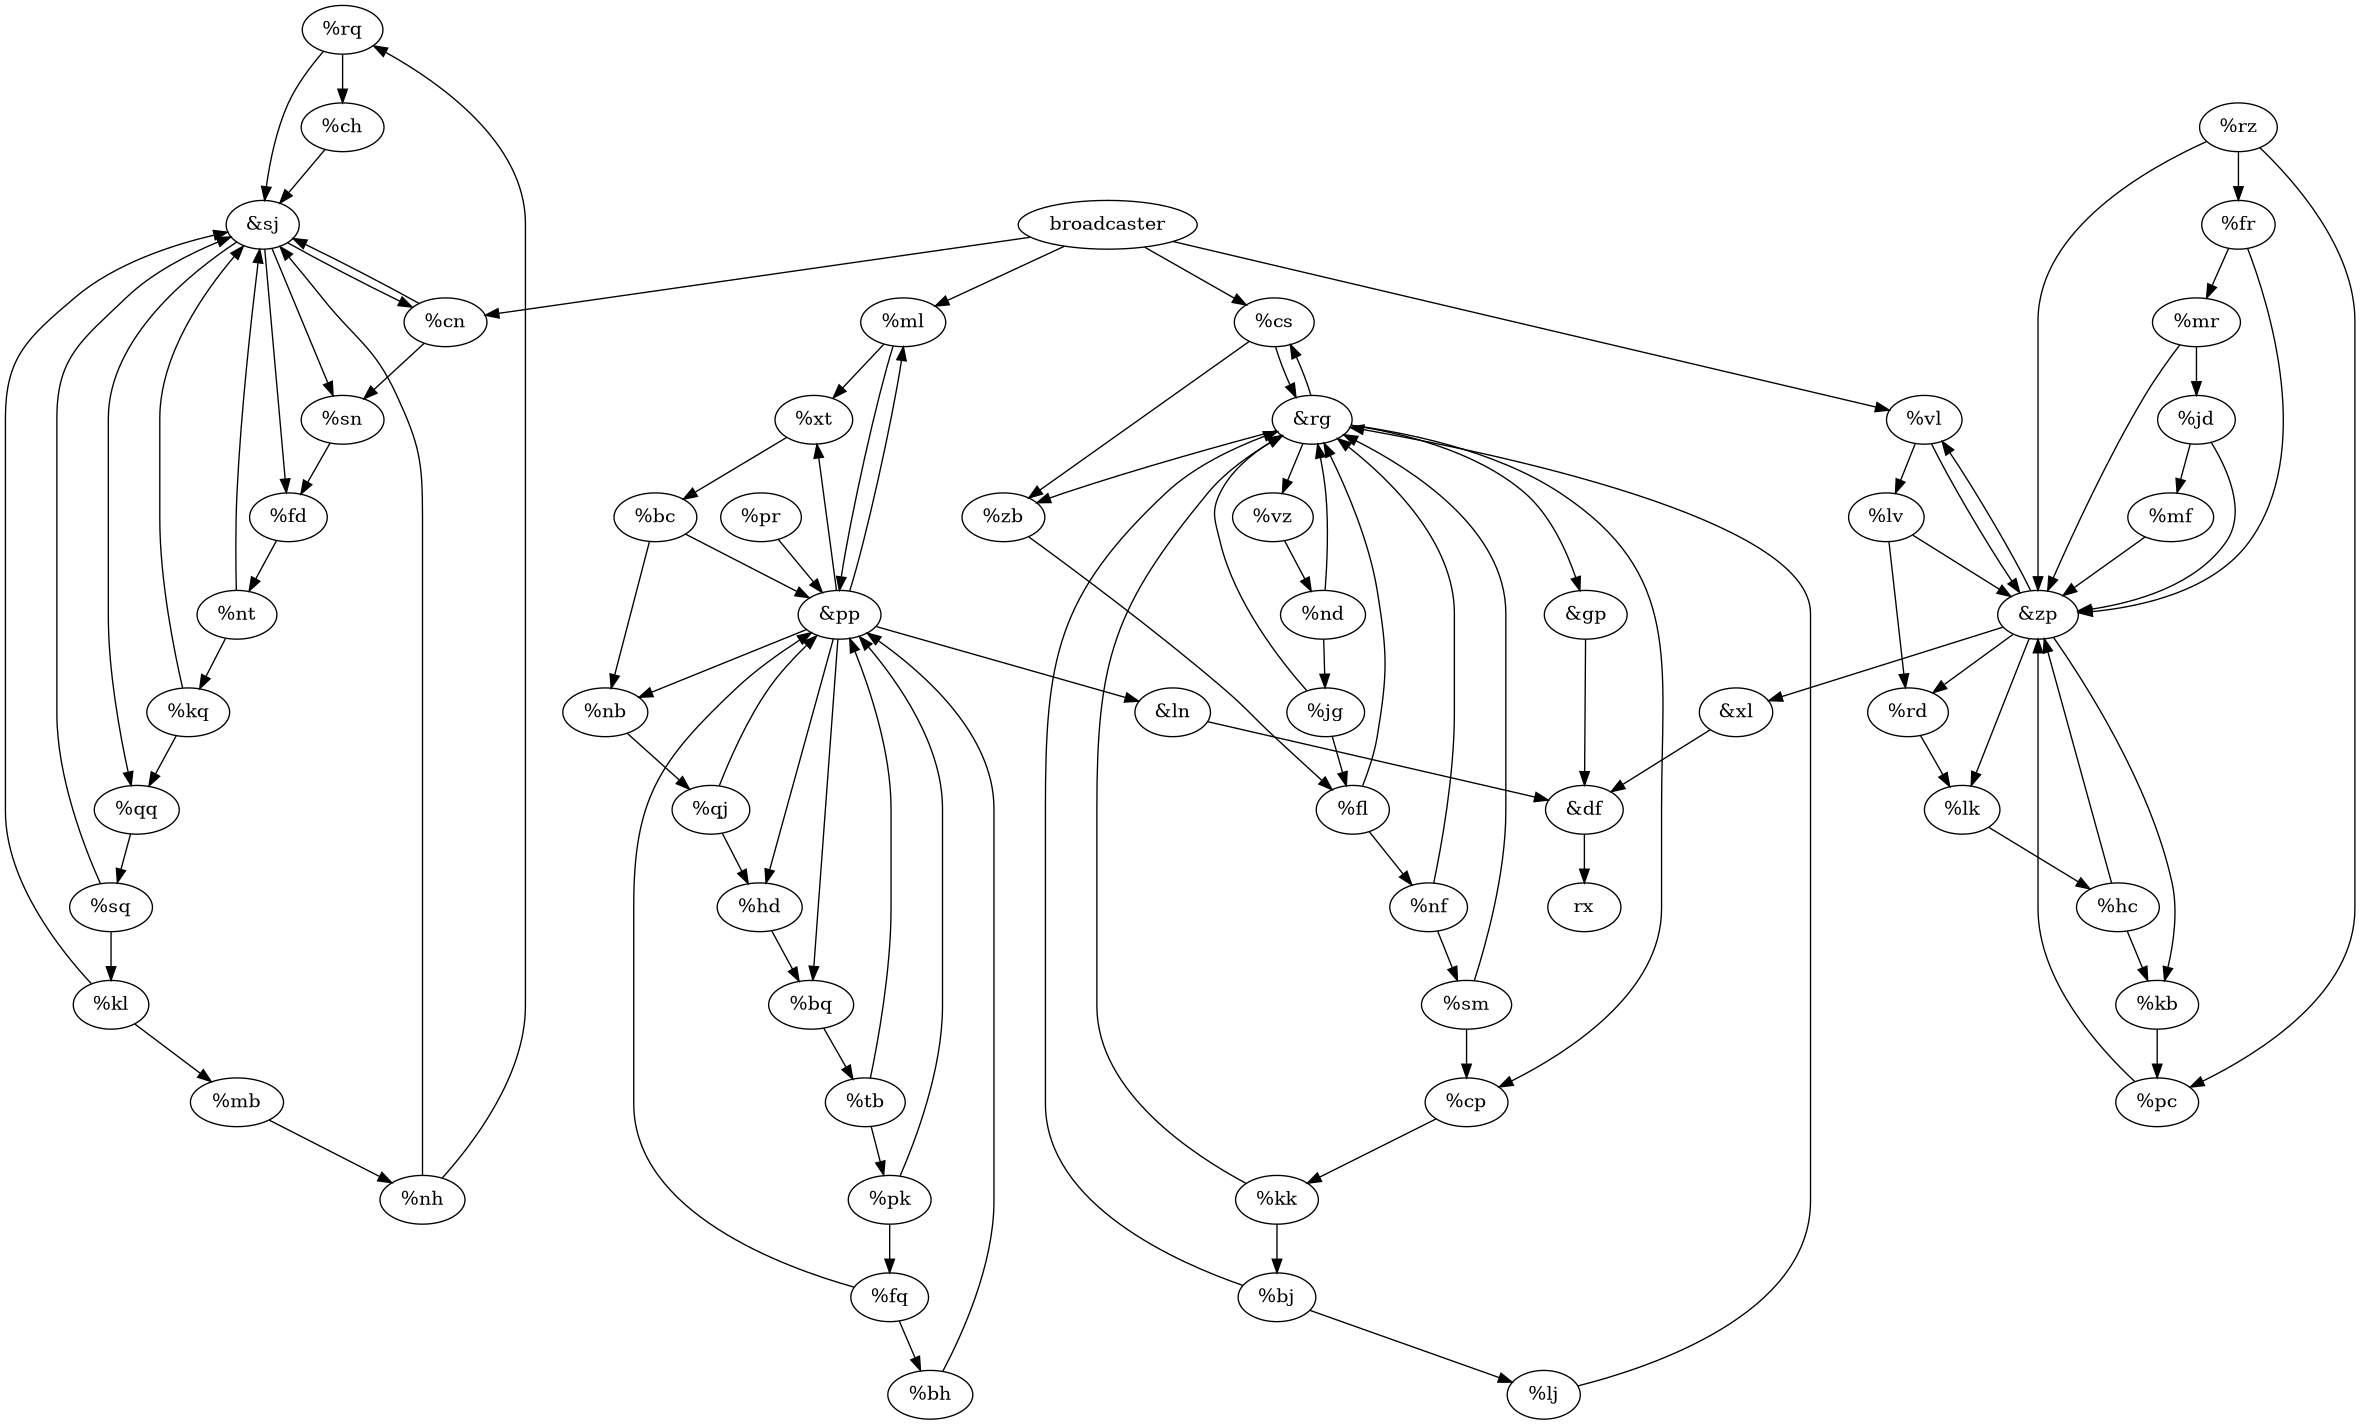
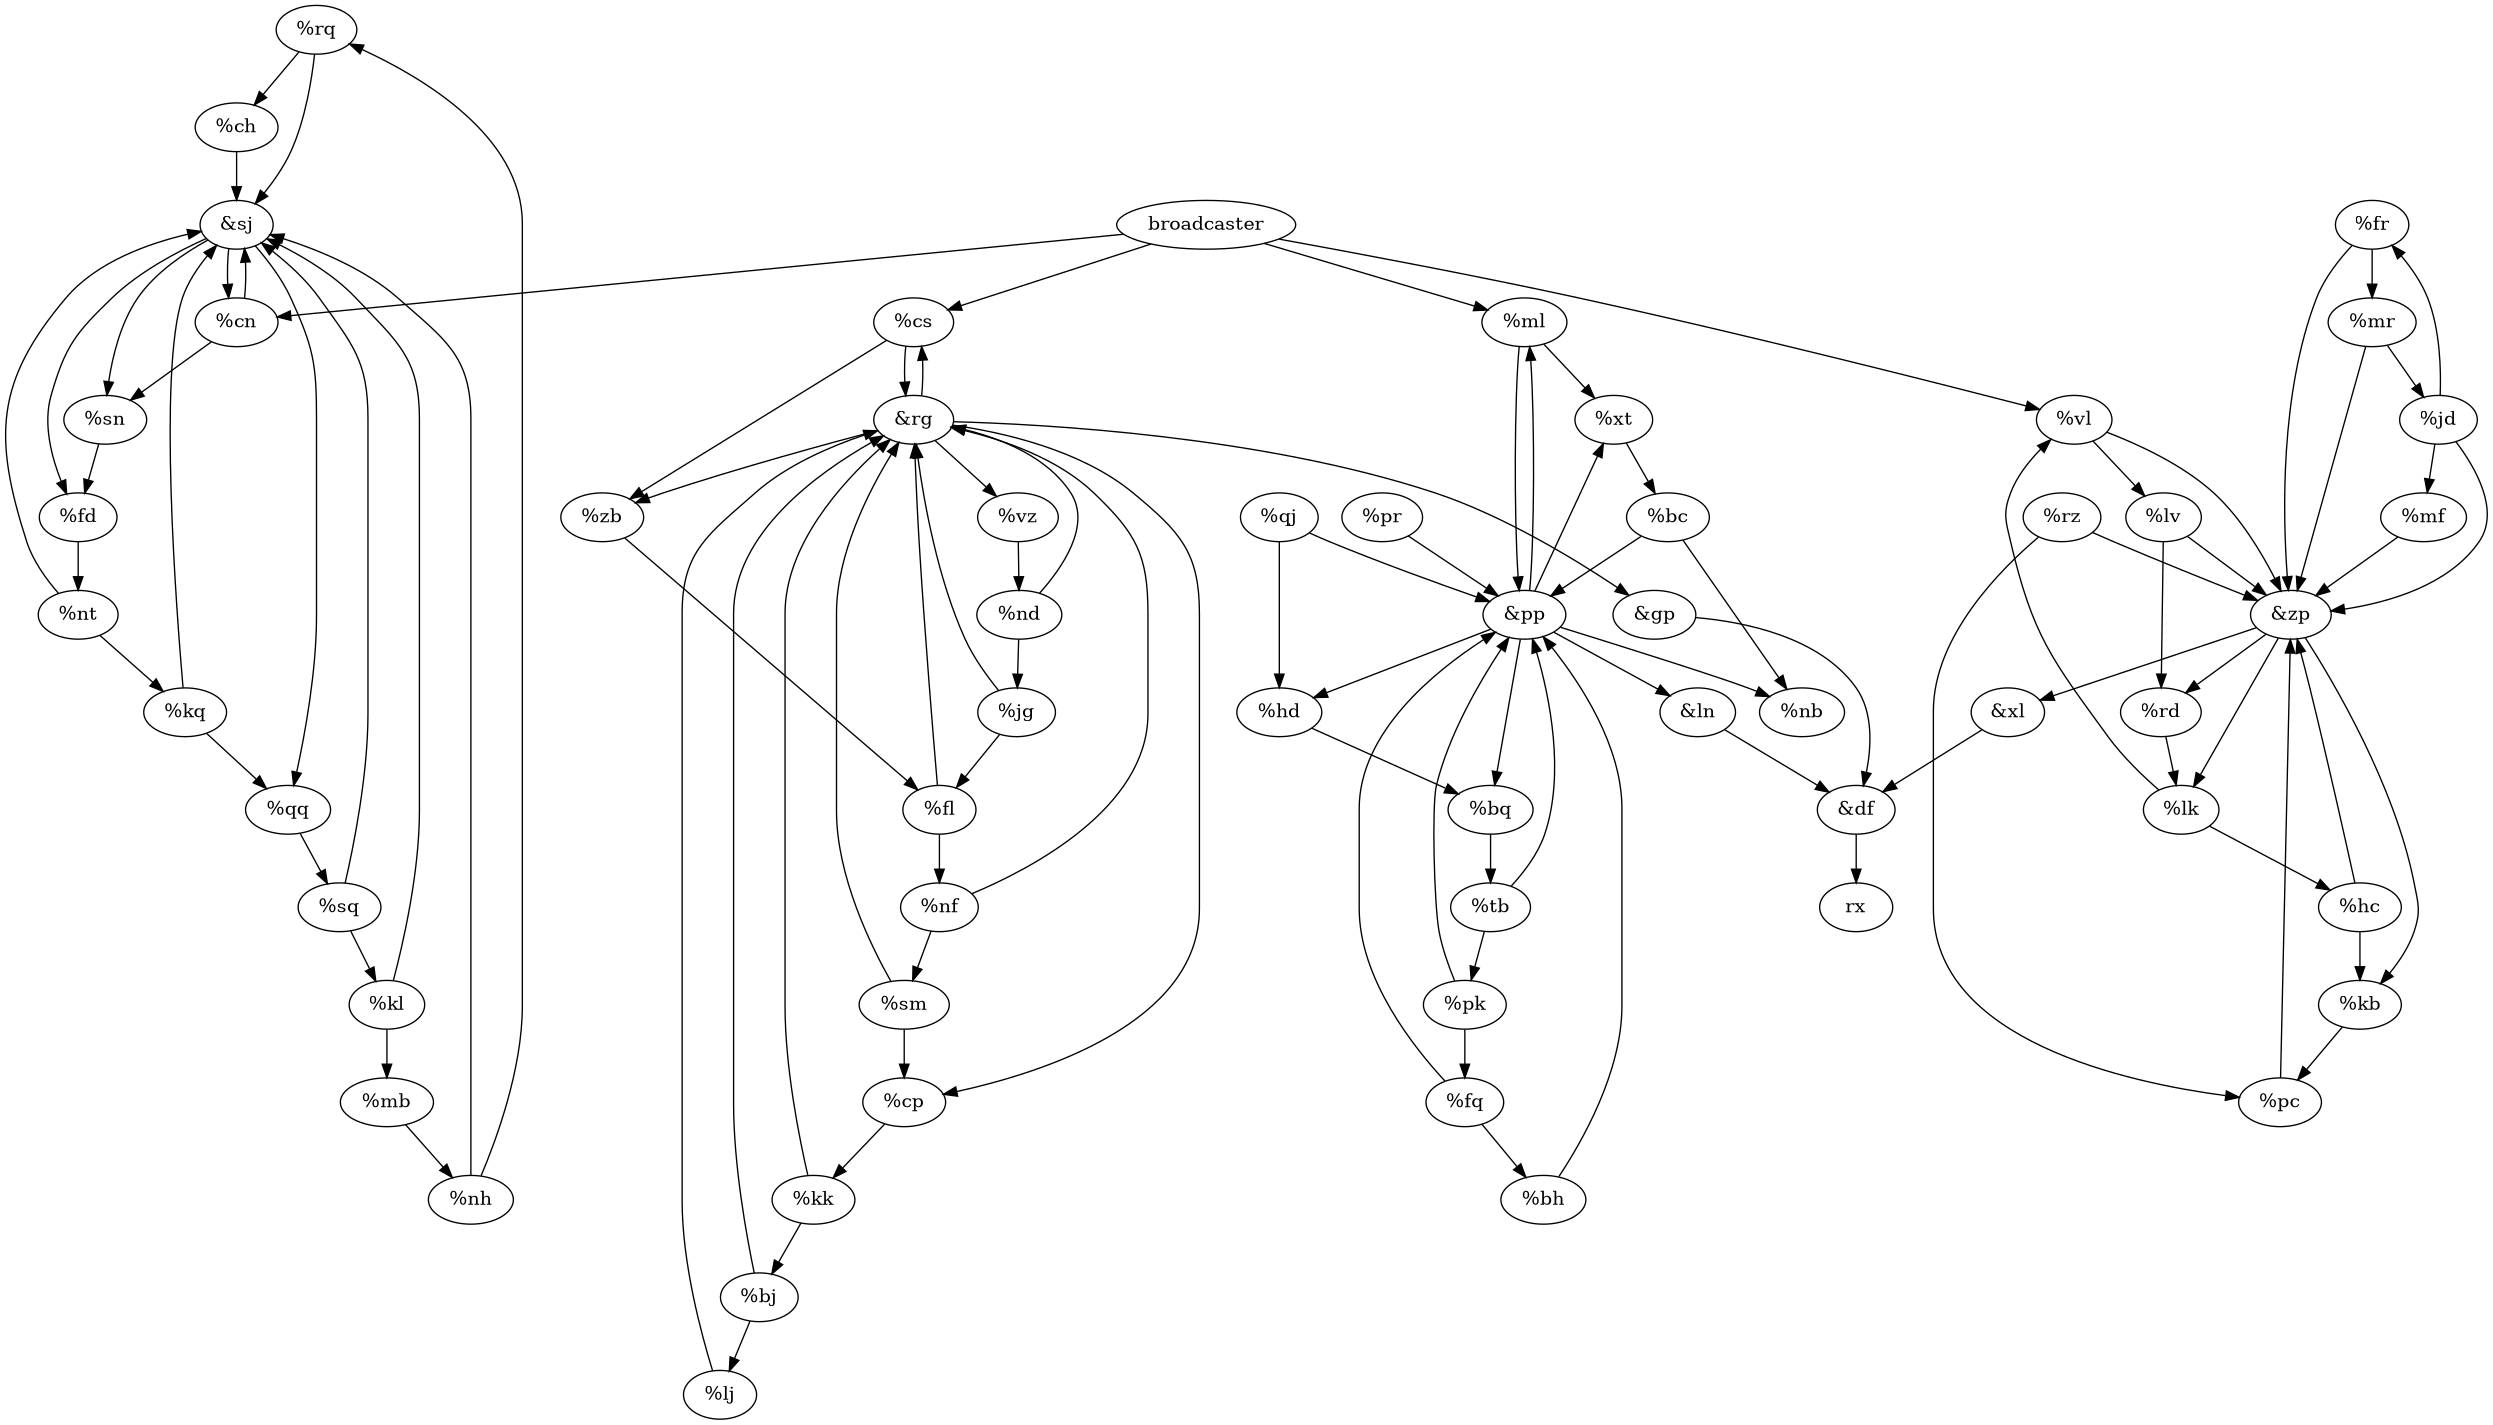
(2238, 169) -> (2435, 321)
(1992, 521) -> (2040, 632)
(653, 757) -> none
